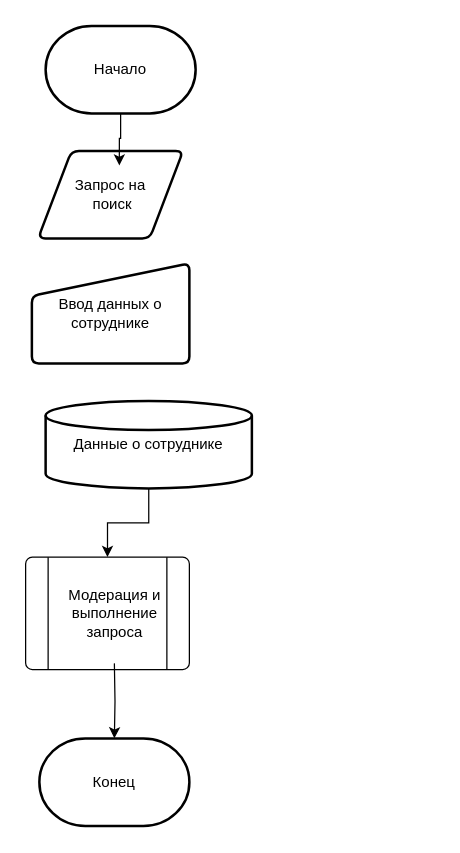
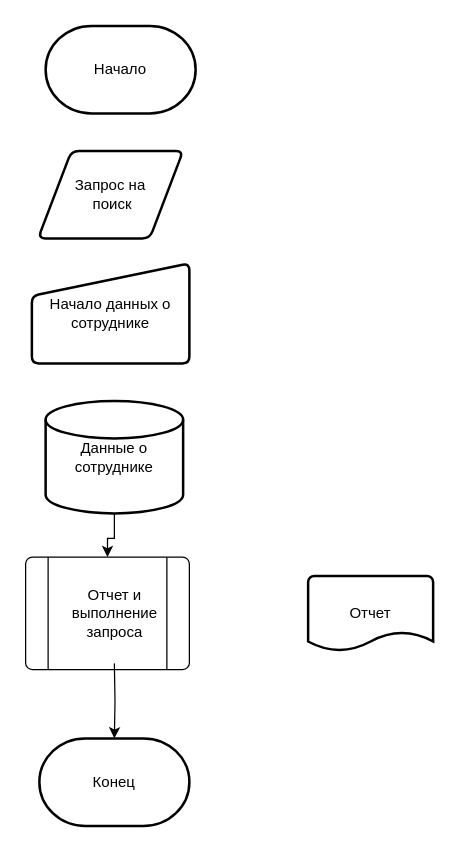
(121, 135) -> none
(111, 313) -> (111, 313)
(149, 444) -> (114, 457)
(115, 613) -> (115, 613)
none -> (371, 613)
